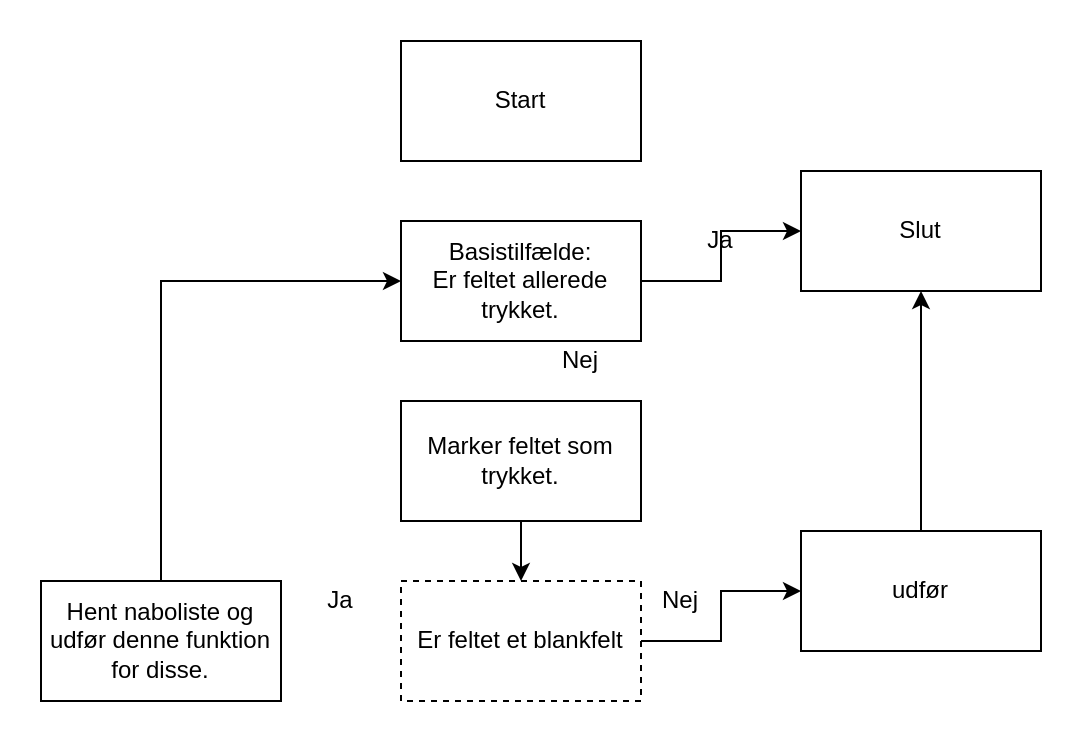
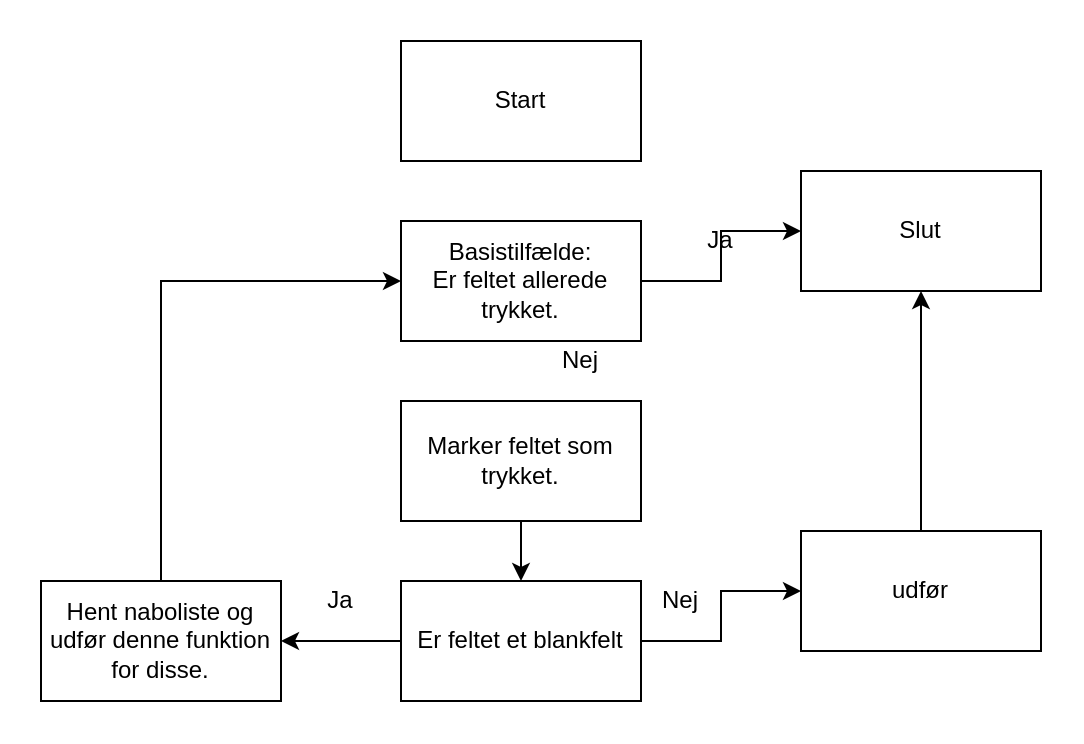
none -> (348, 641)
(521, 641) -> (521, 641)
